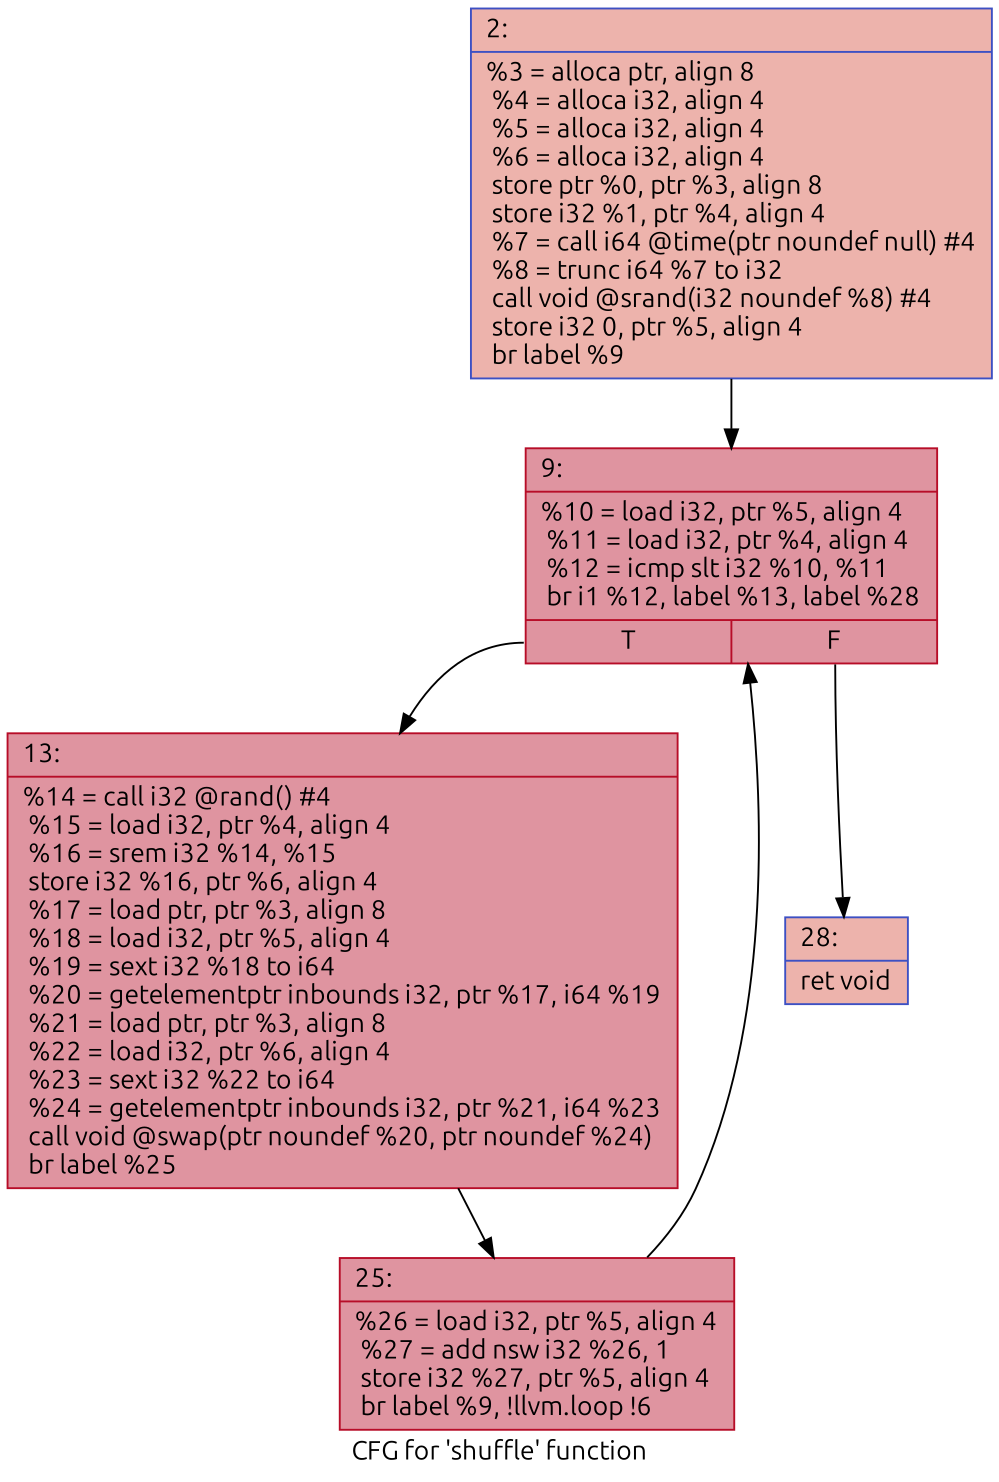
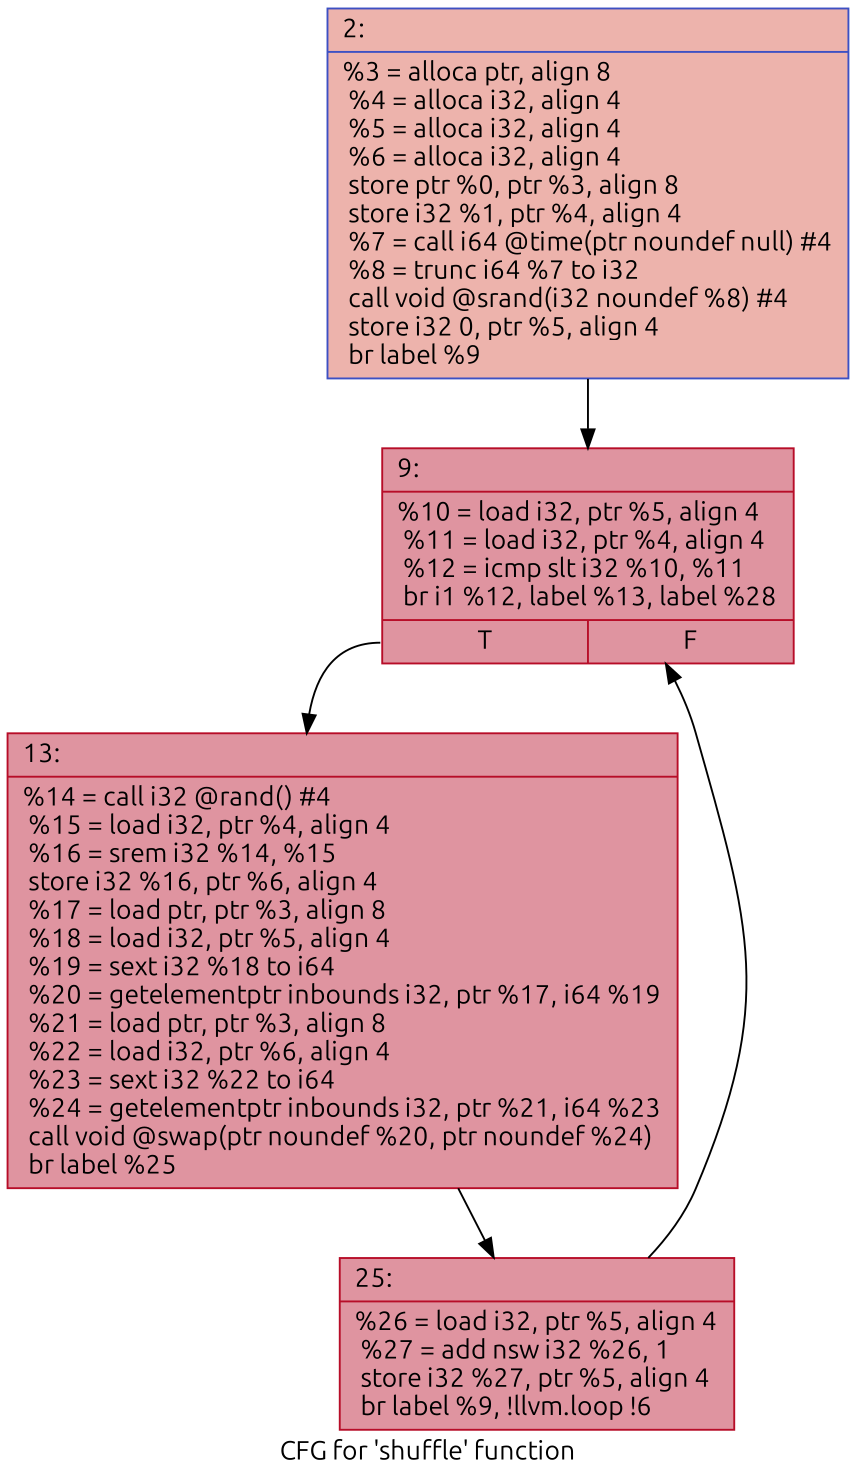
(847, 961) -> none
